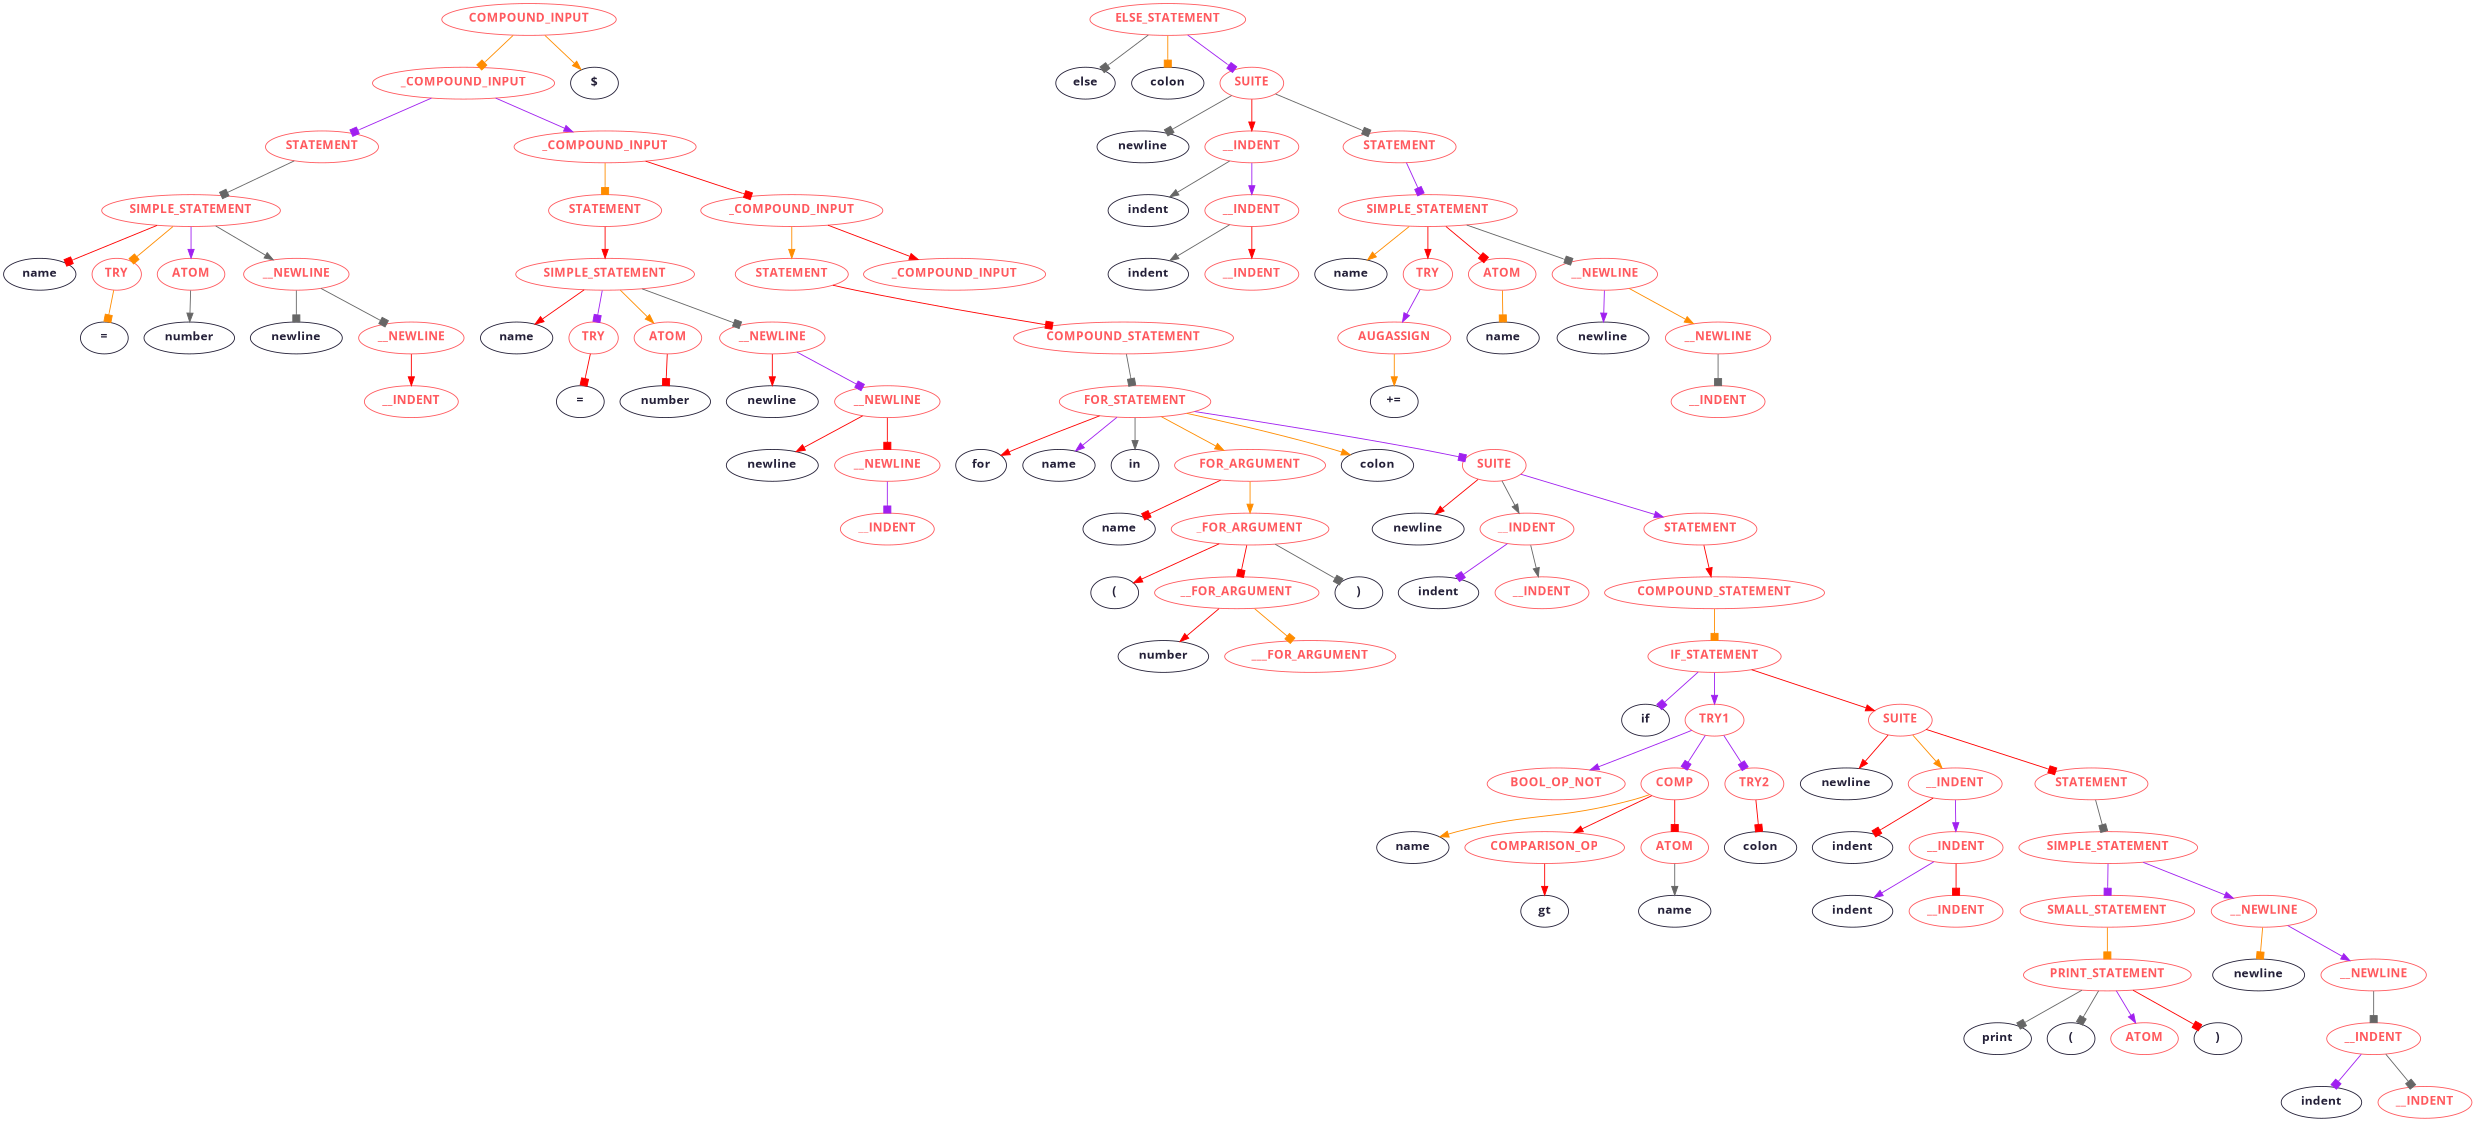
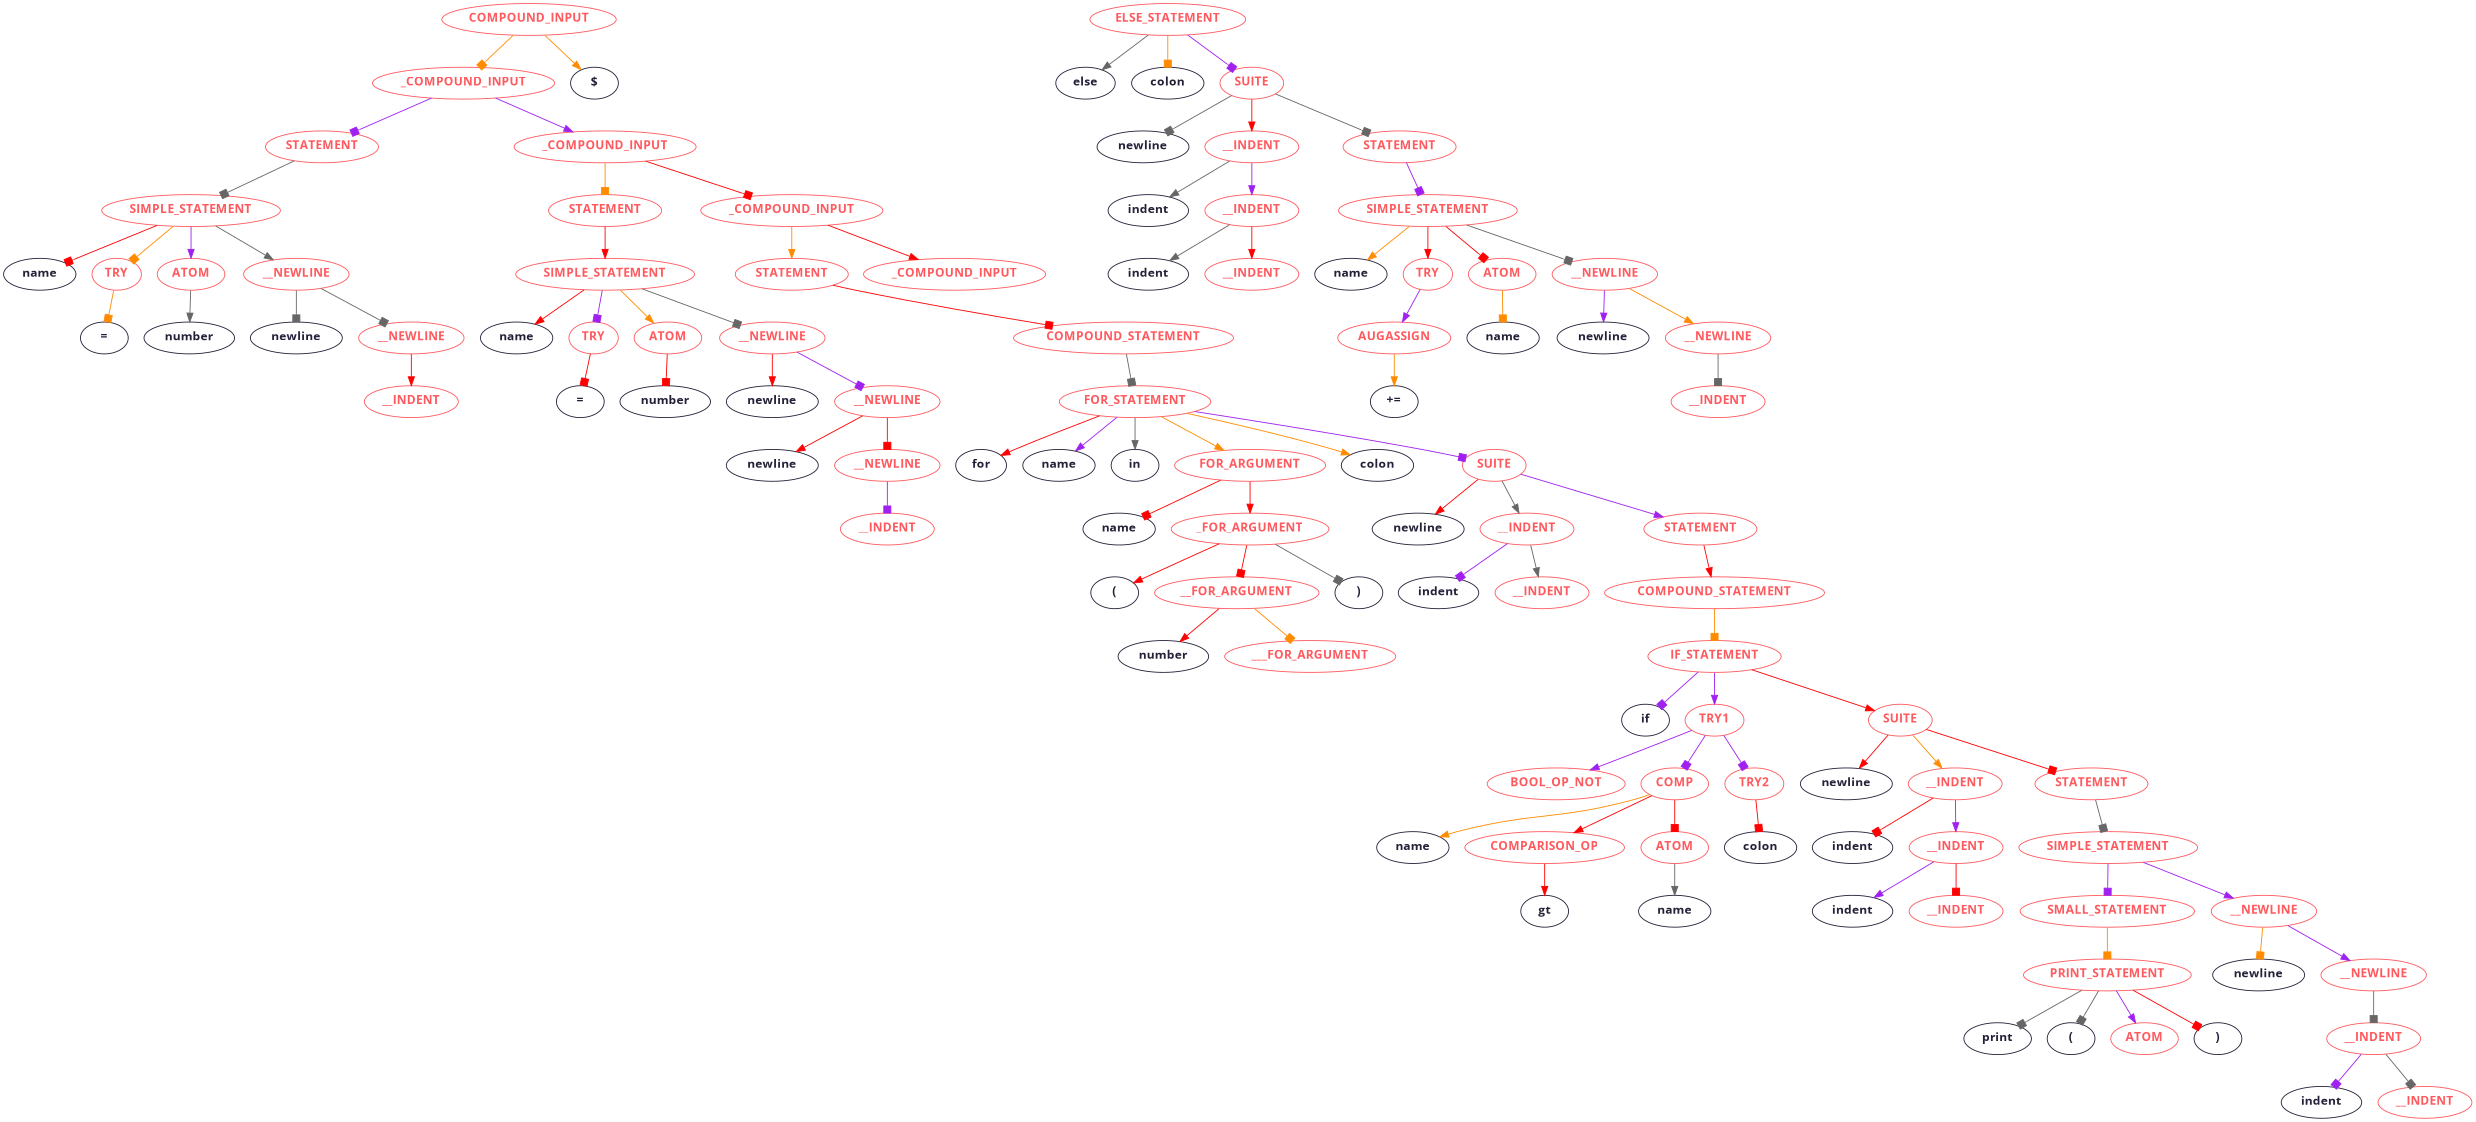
(1129, 50) -> (1129, 50)
(1250, 493) -> (1250, 493)
